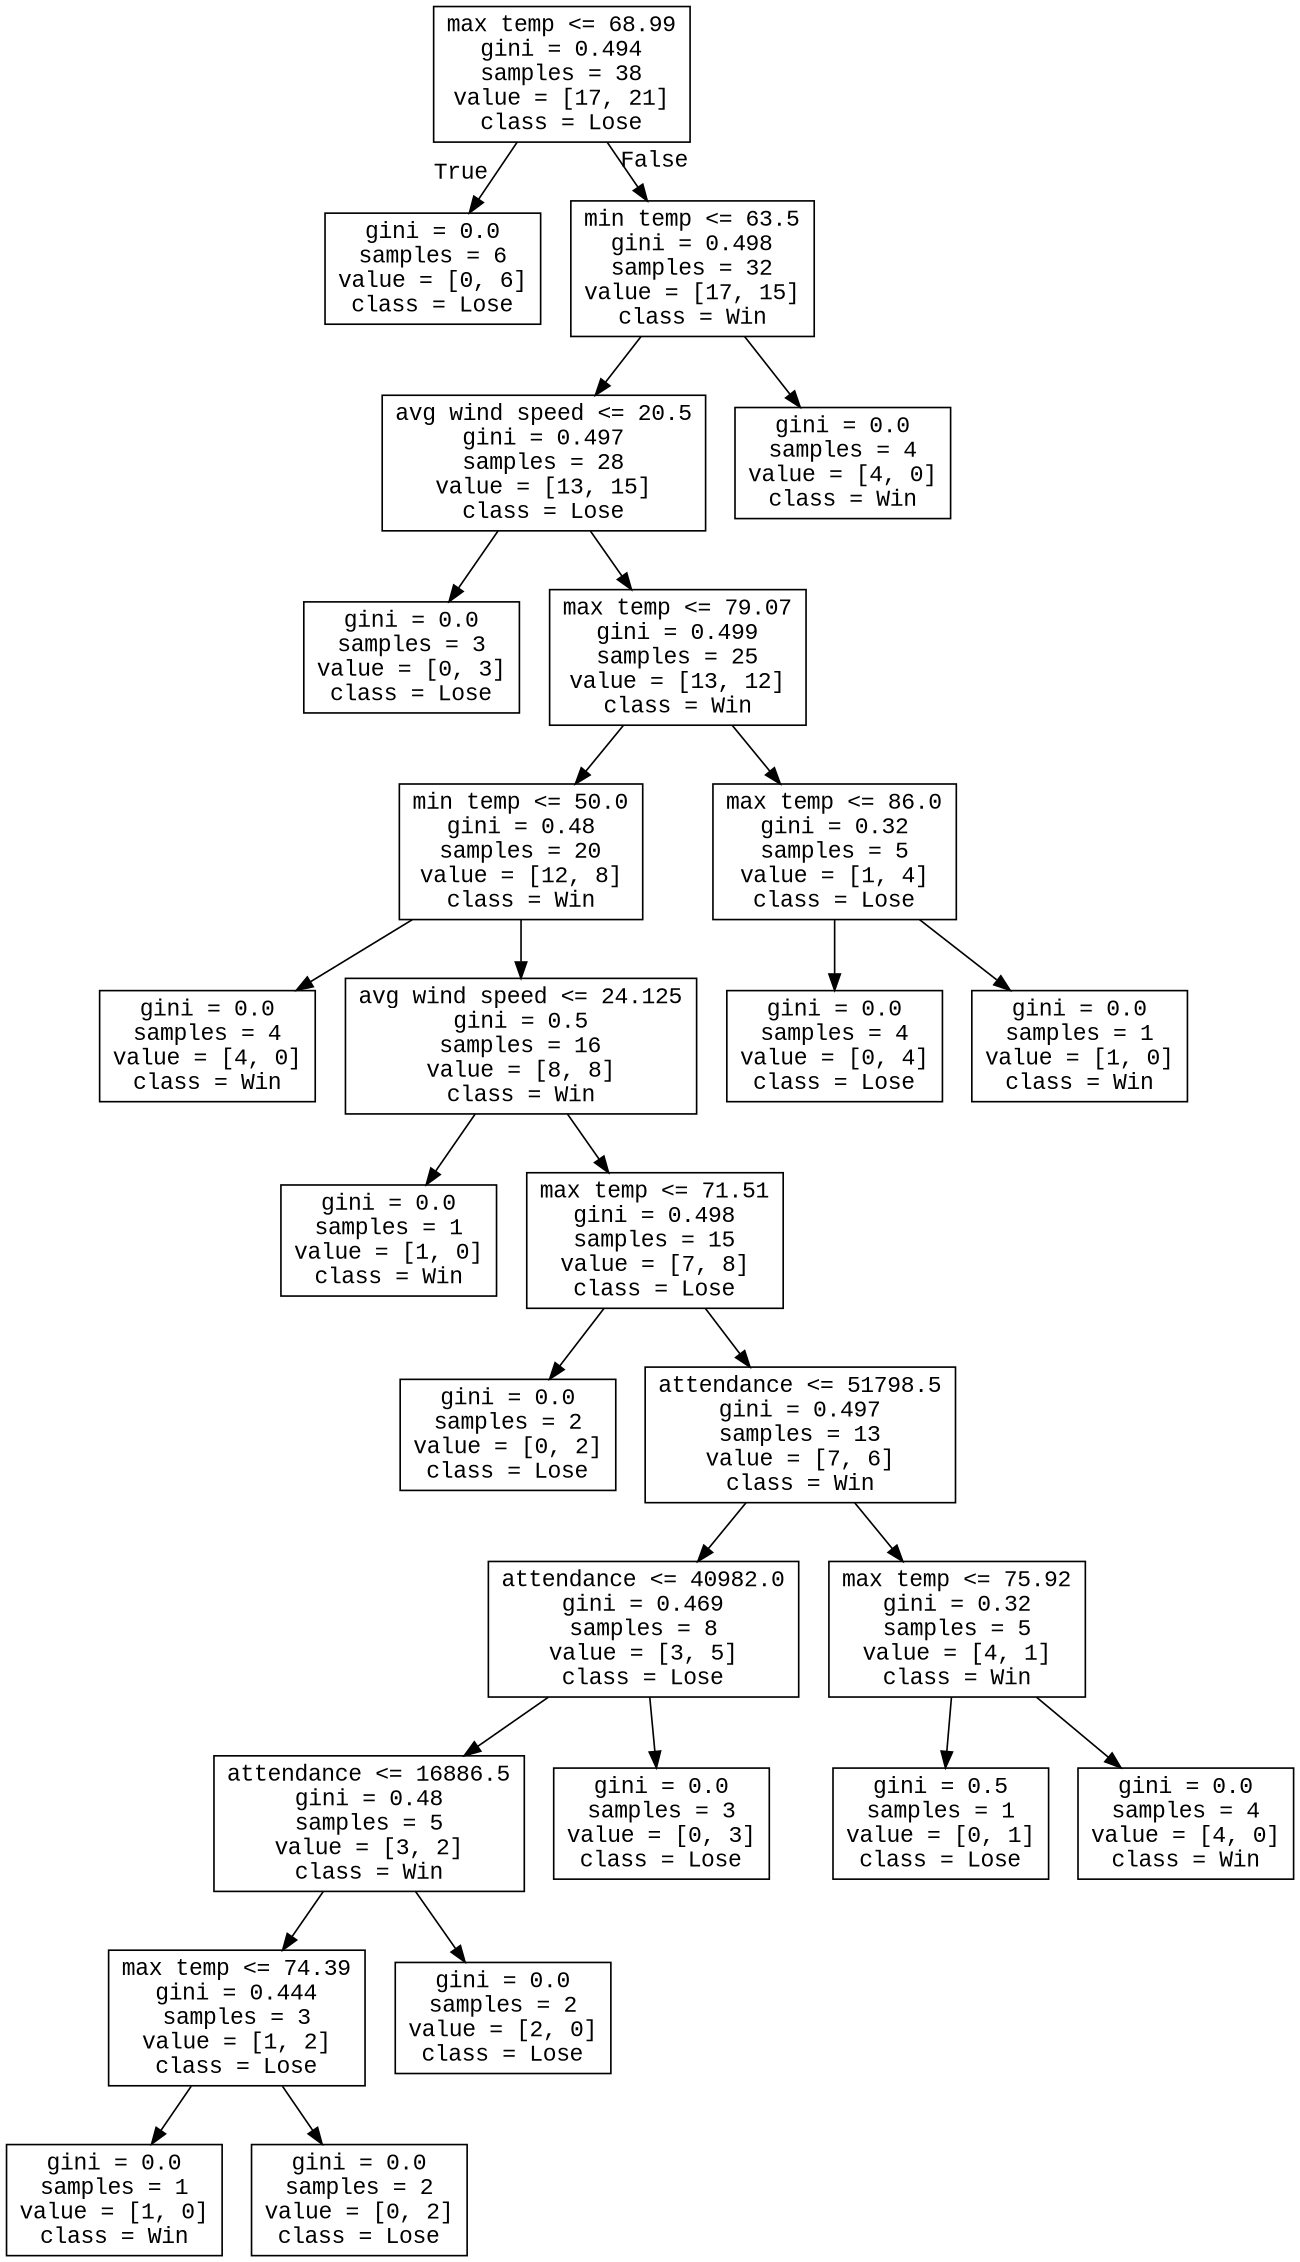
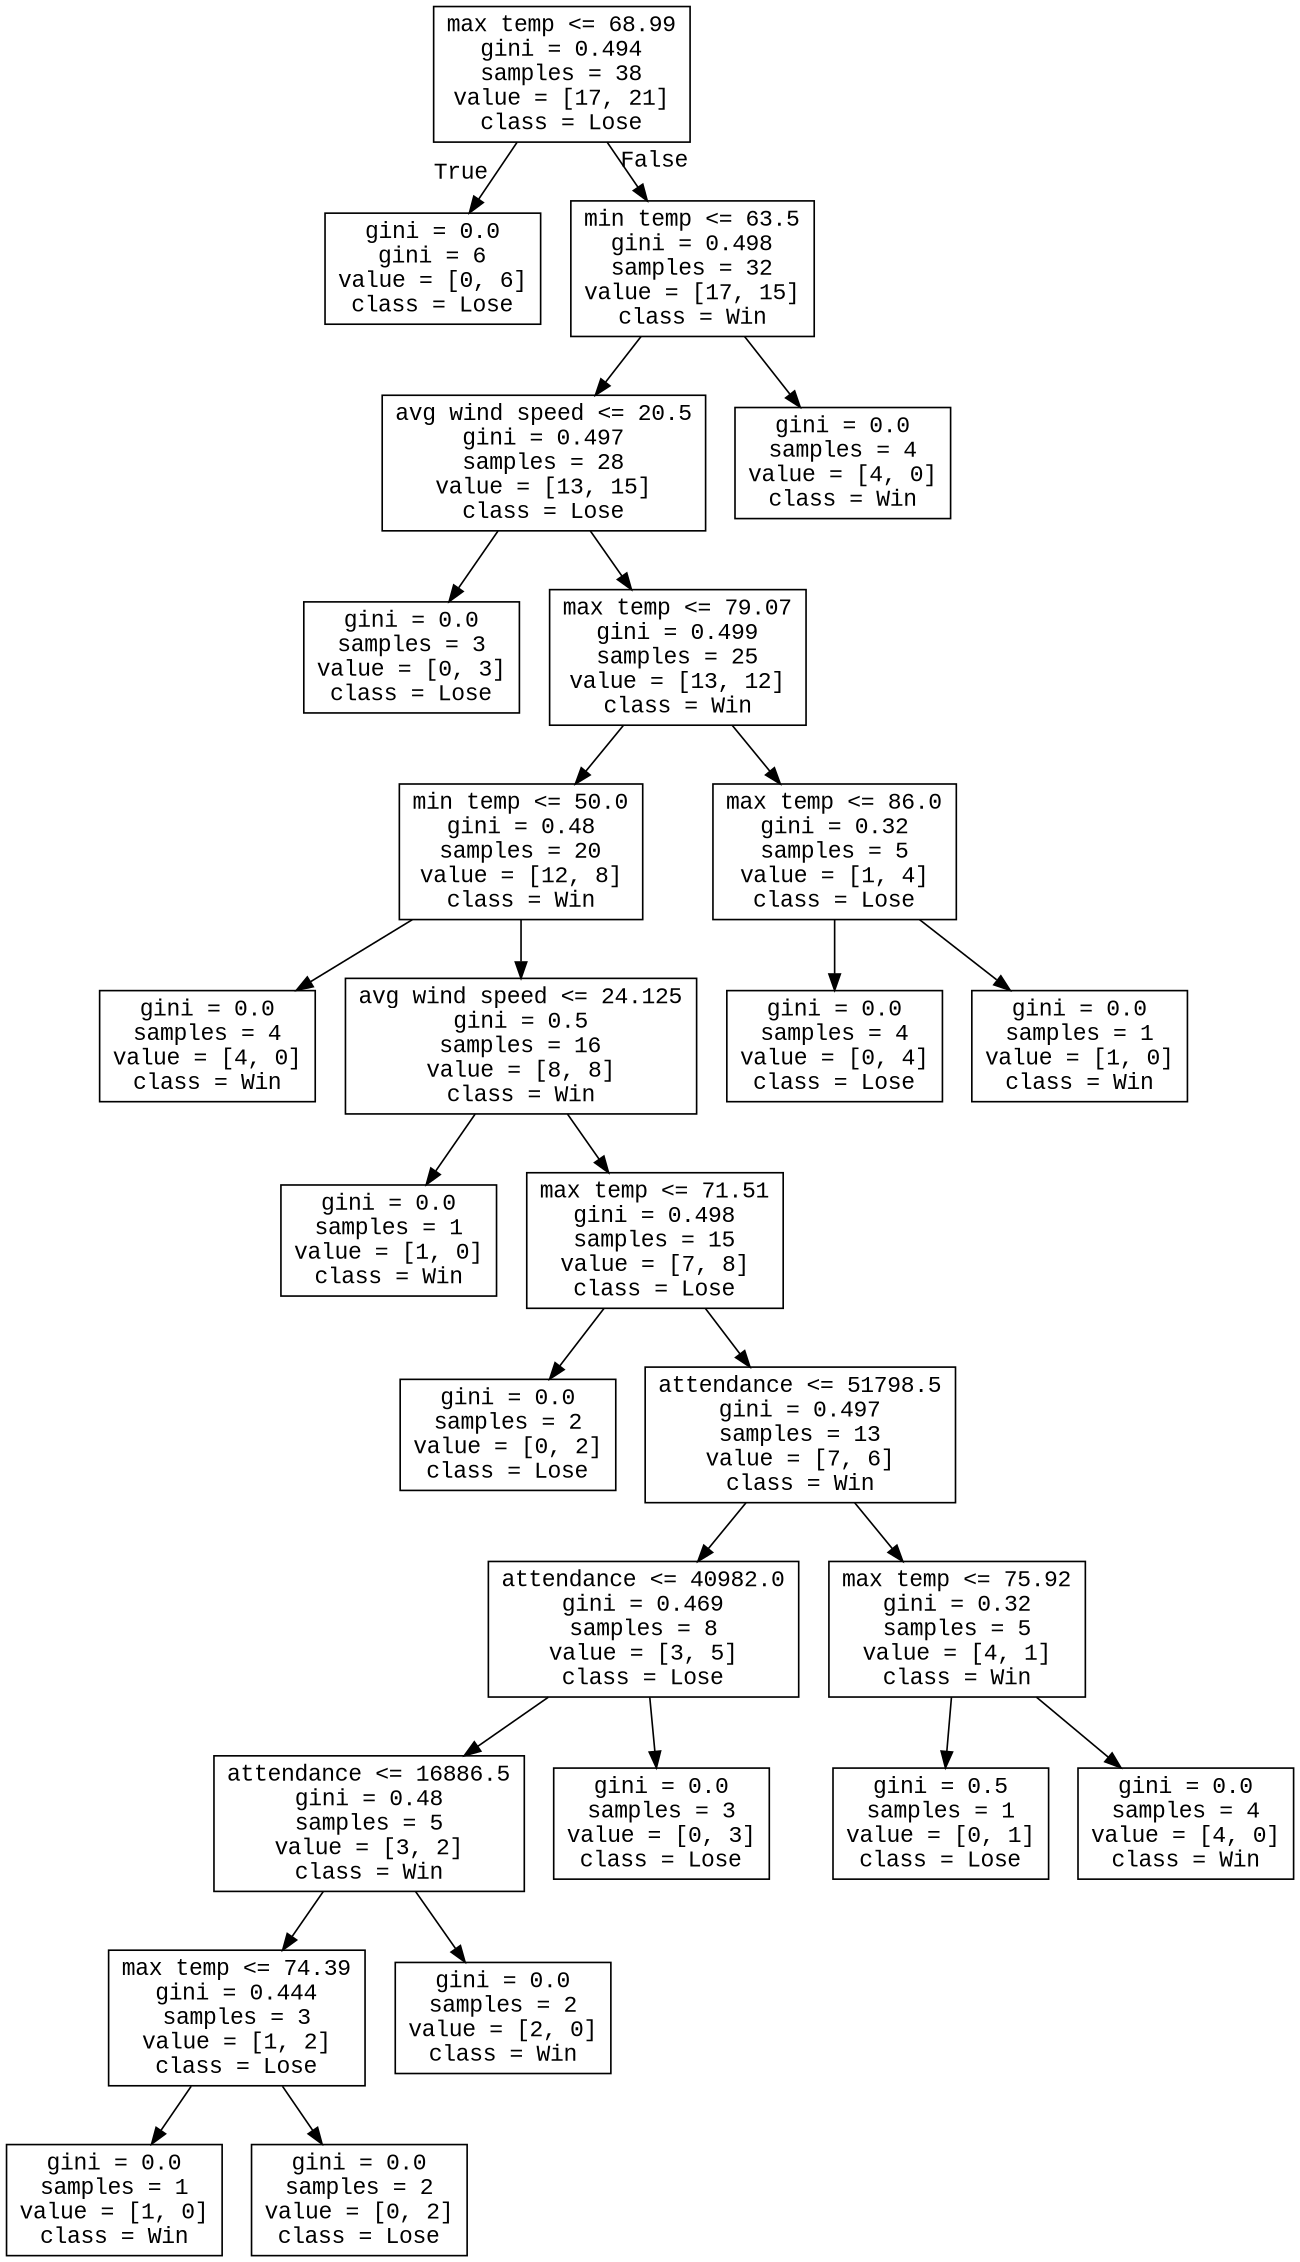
(433, 269) -> (433, 269)
(503, 2018) -> (503, 2018)
